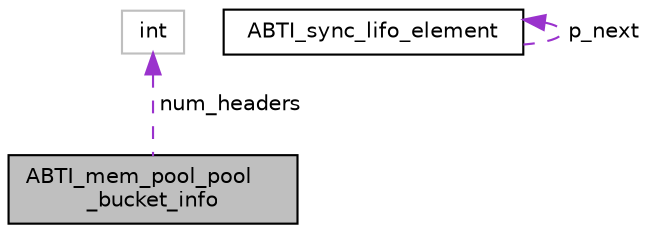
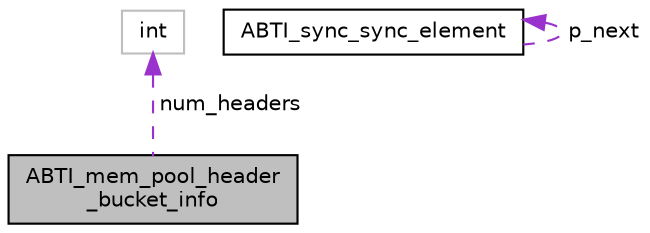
(373, 32) -> (373, 32)
(153, 189) -> (153, 189)
